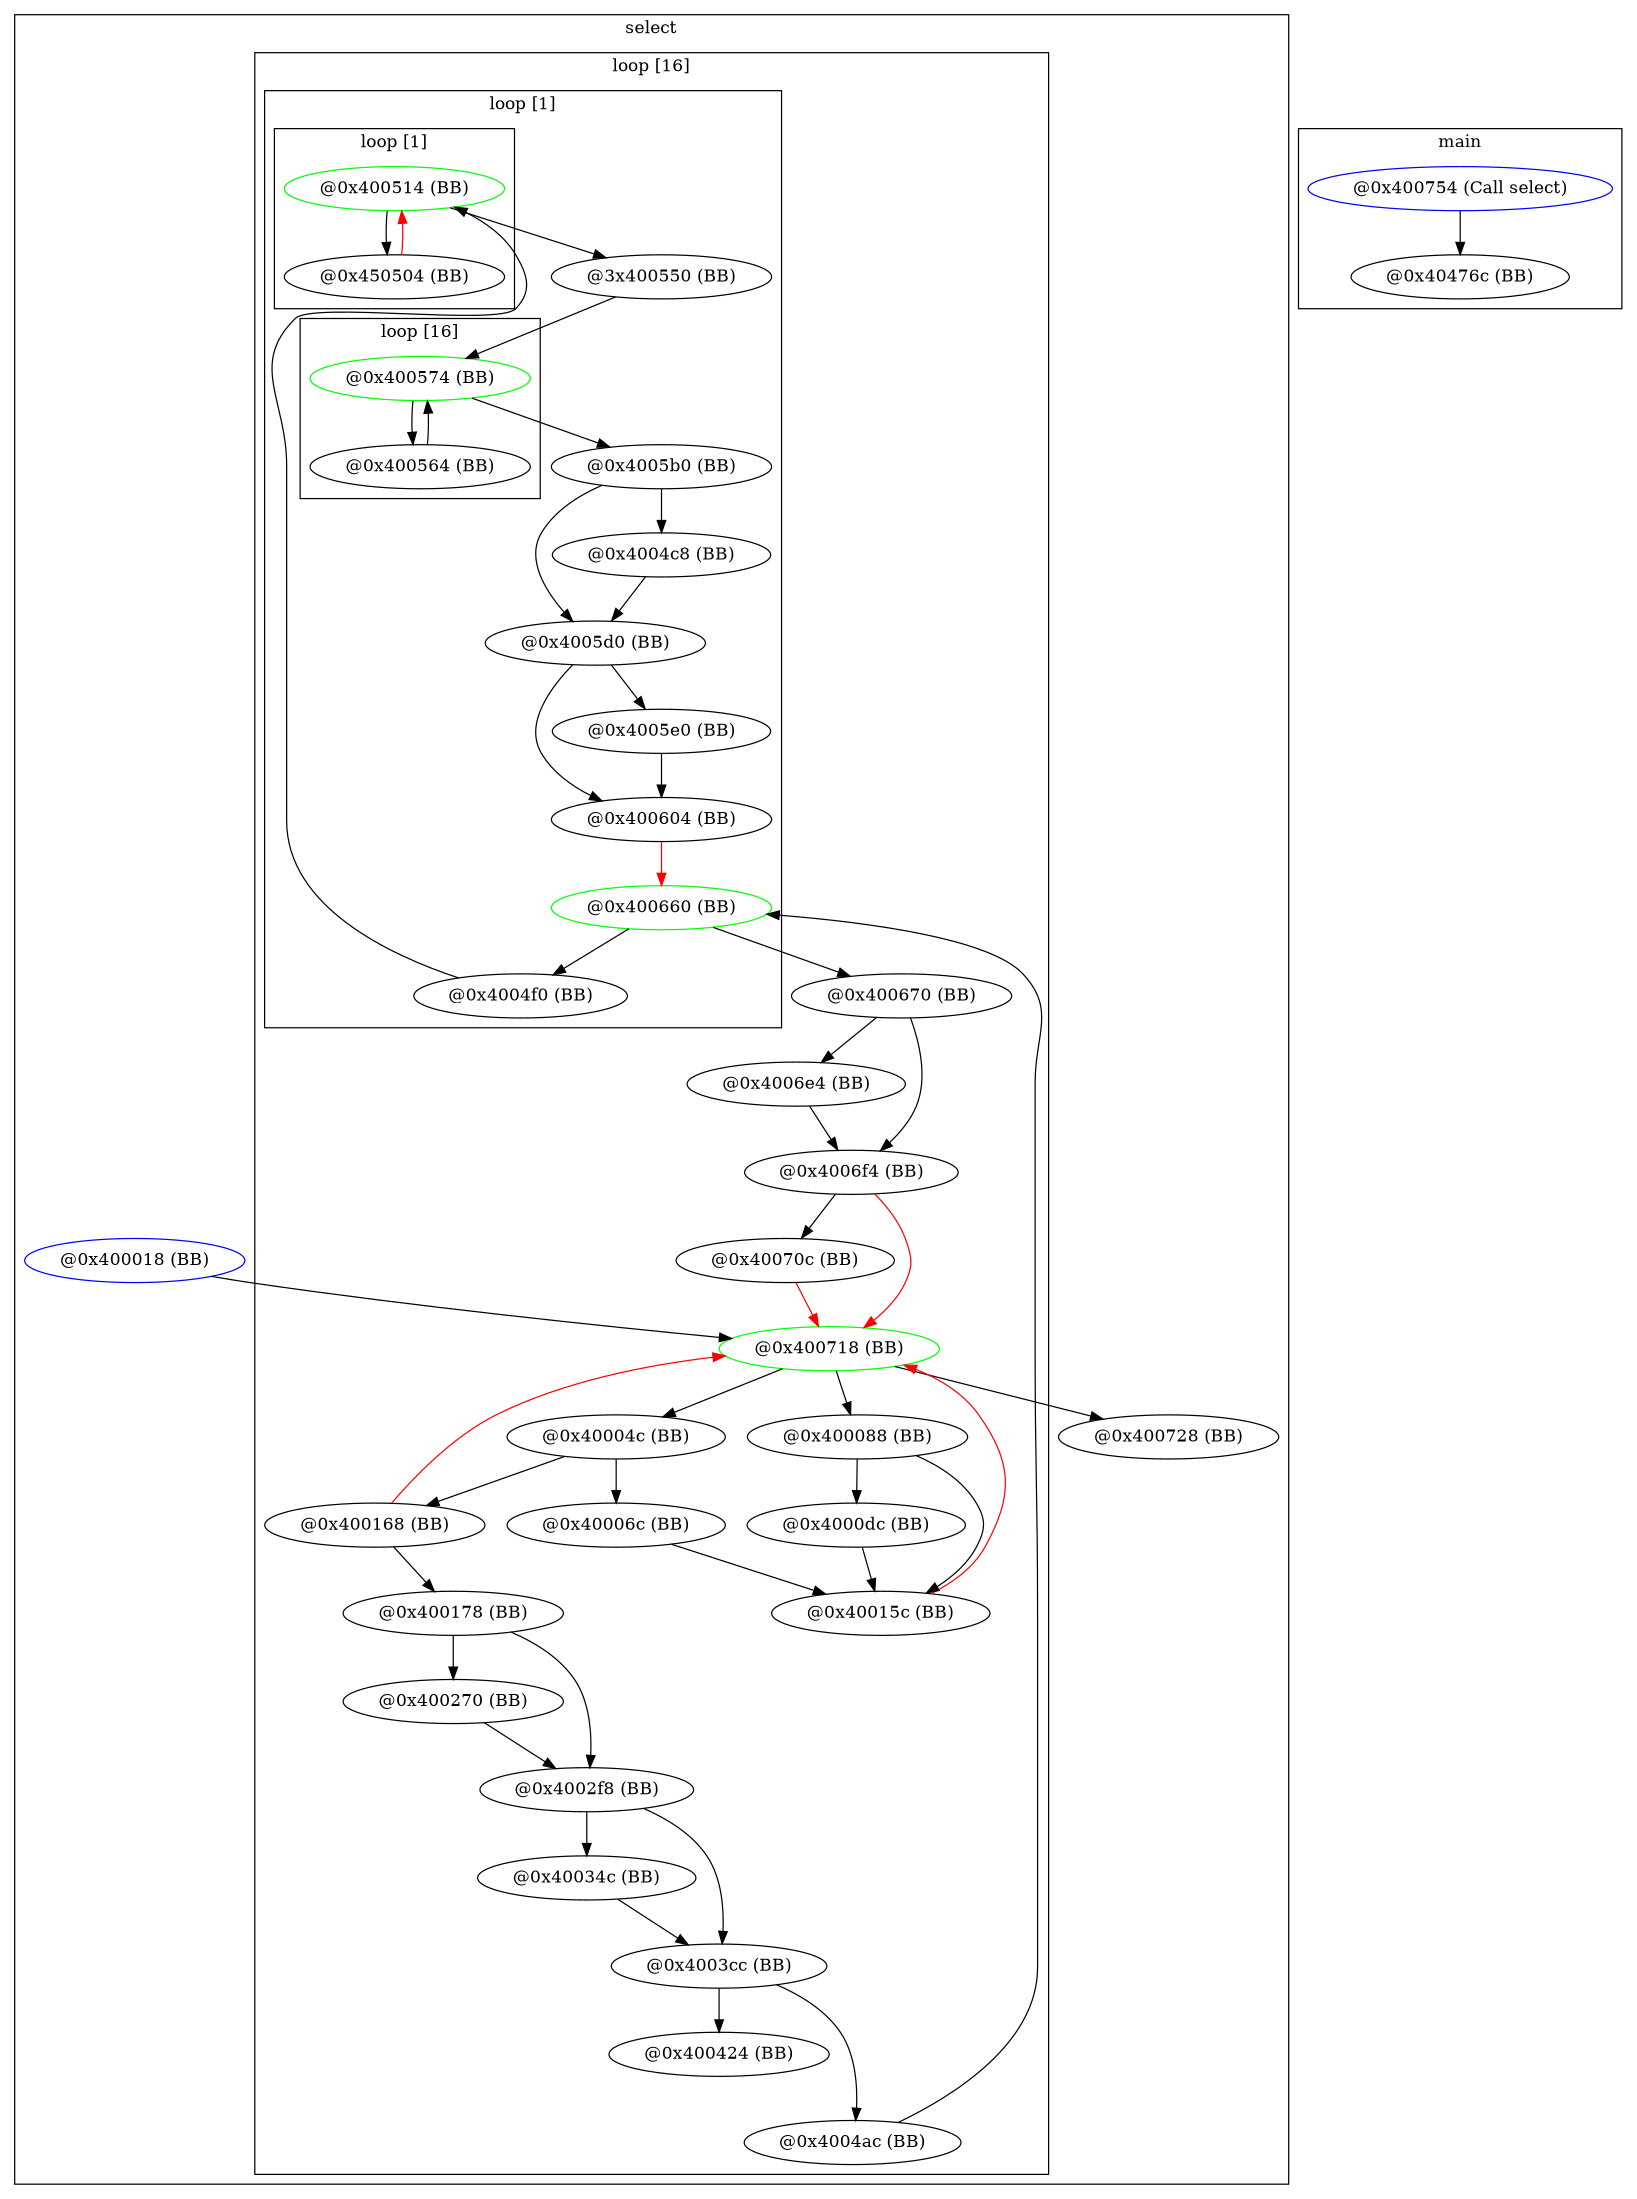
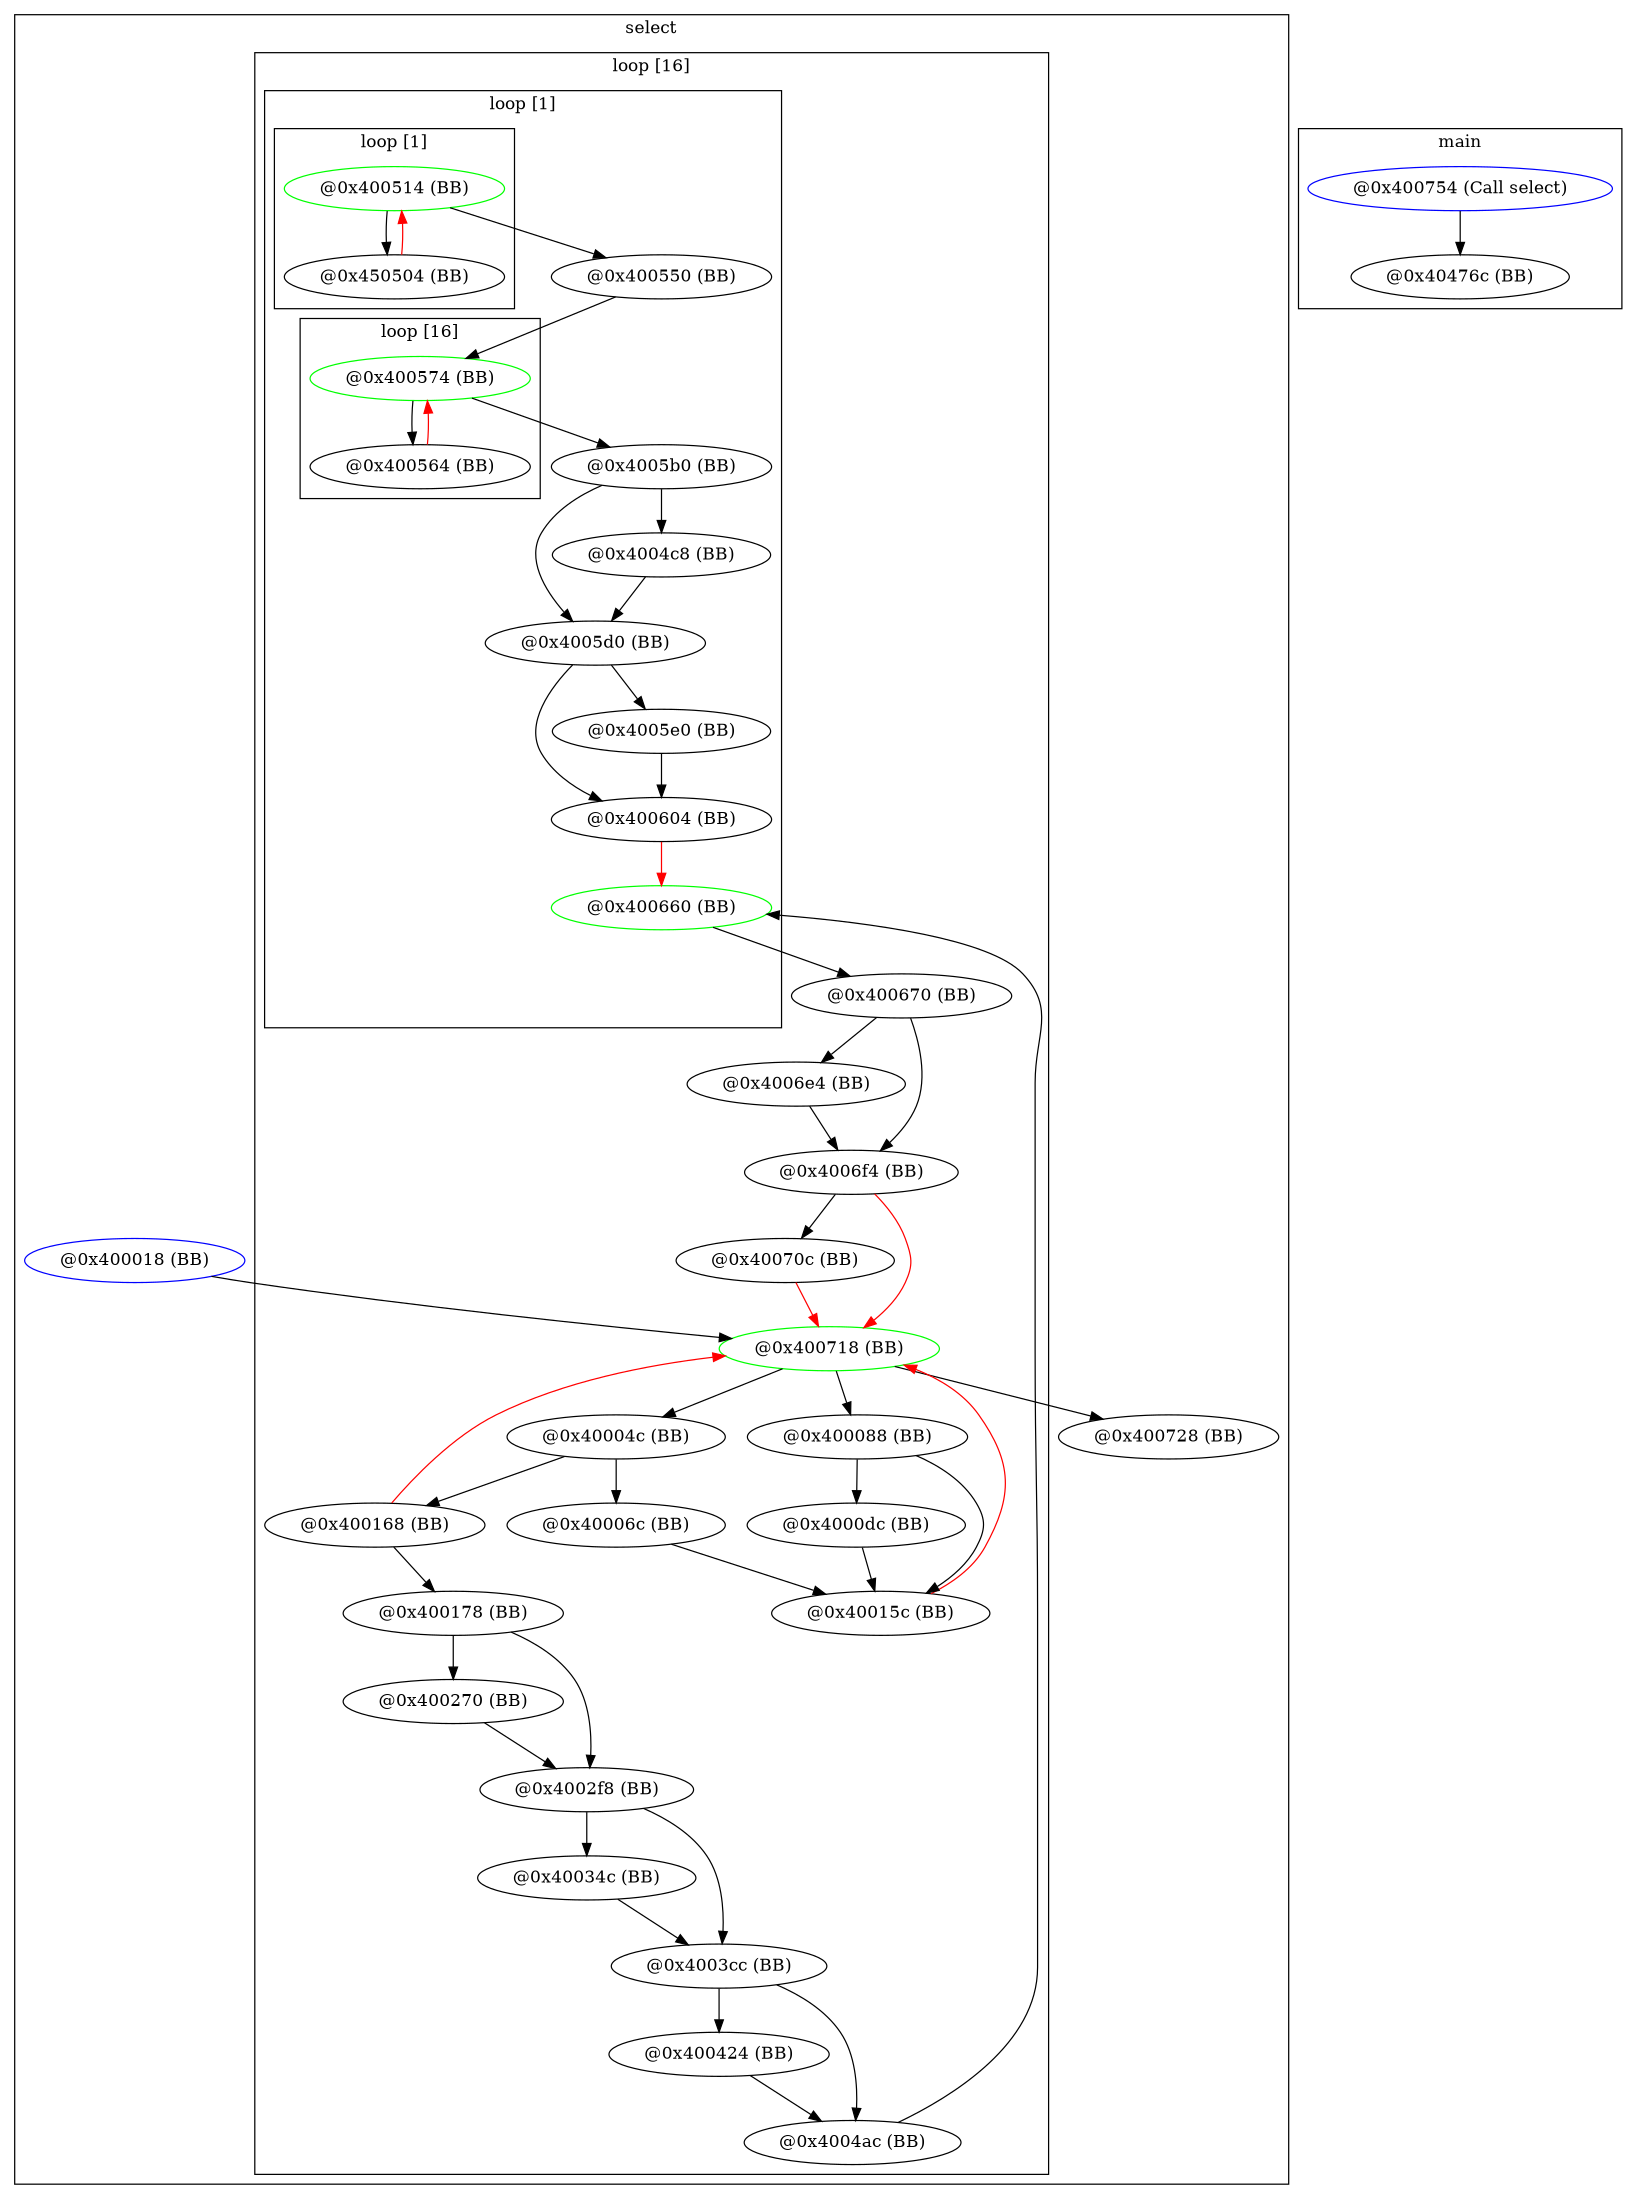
(662, 277) -> (662, 277)
(428, 429) -> (428, 429)
(521, 996) -> none
none -> (781, 2095)
